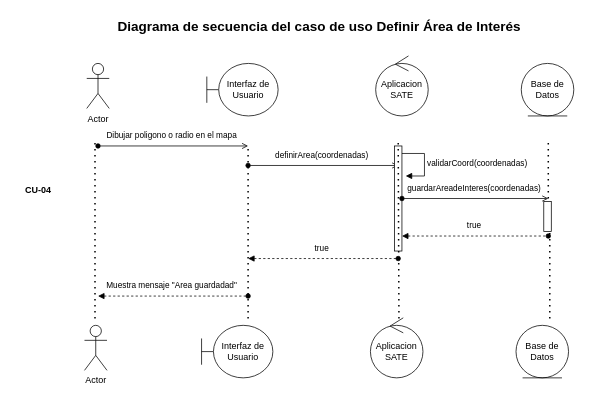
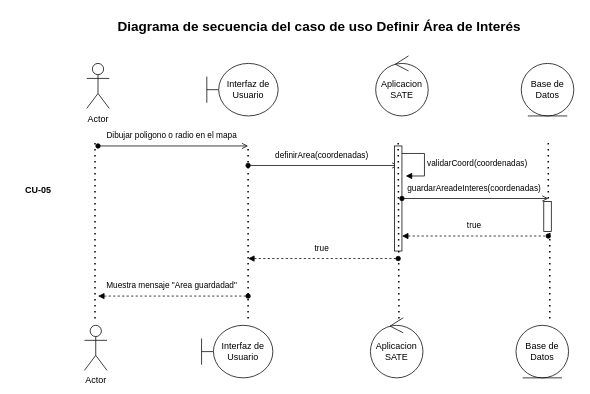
(38, 190) -> (38, 190)
